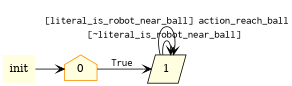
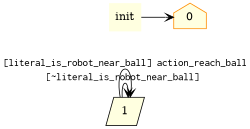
(120, 69) -> none
